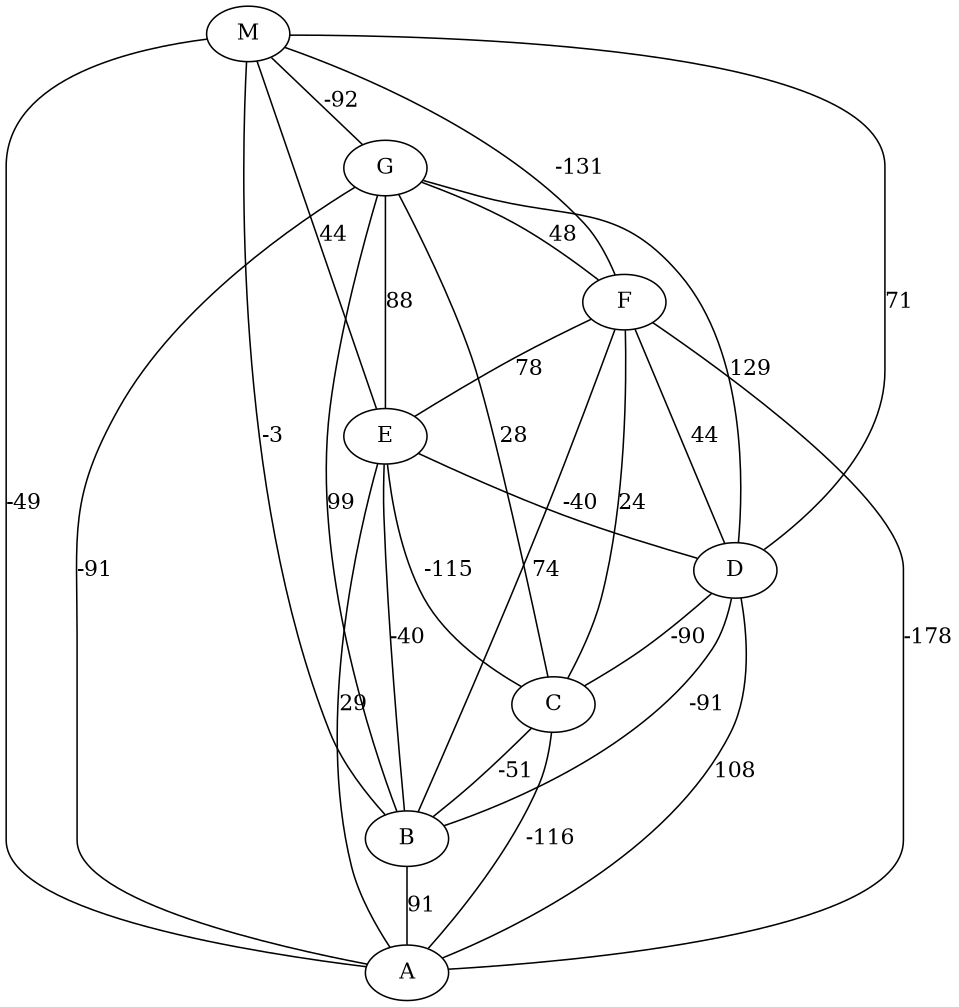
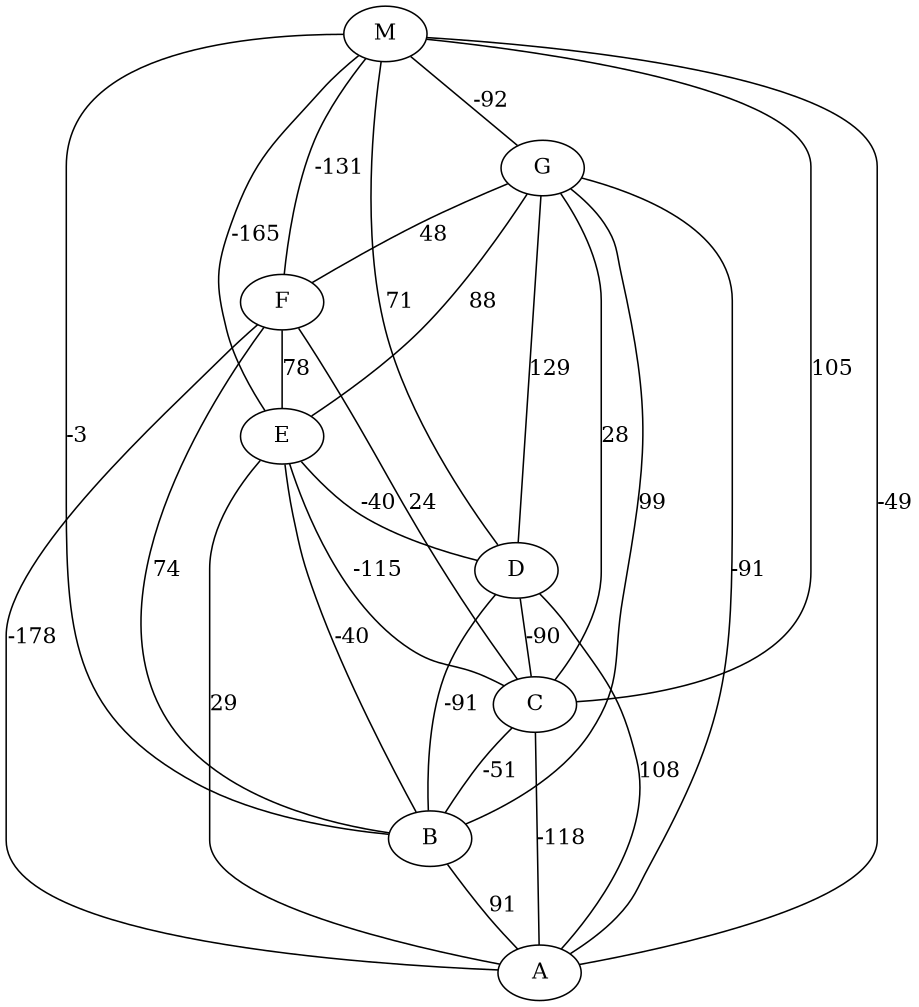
(334, 235) -> (256, 235)
none -> (811, 305)
(680, 436) -> none
(550, 839) -> (561, 839)
